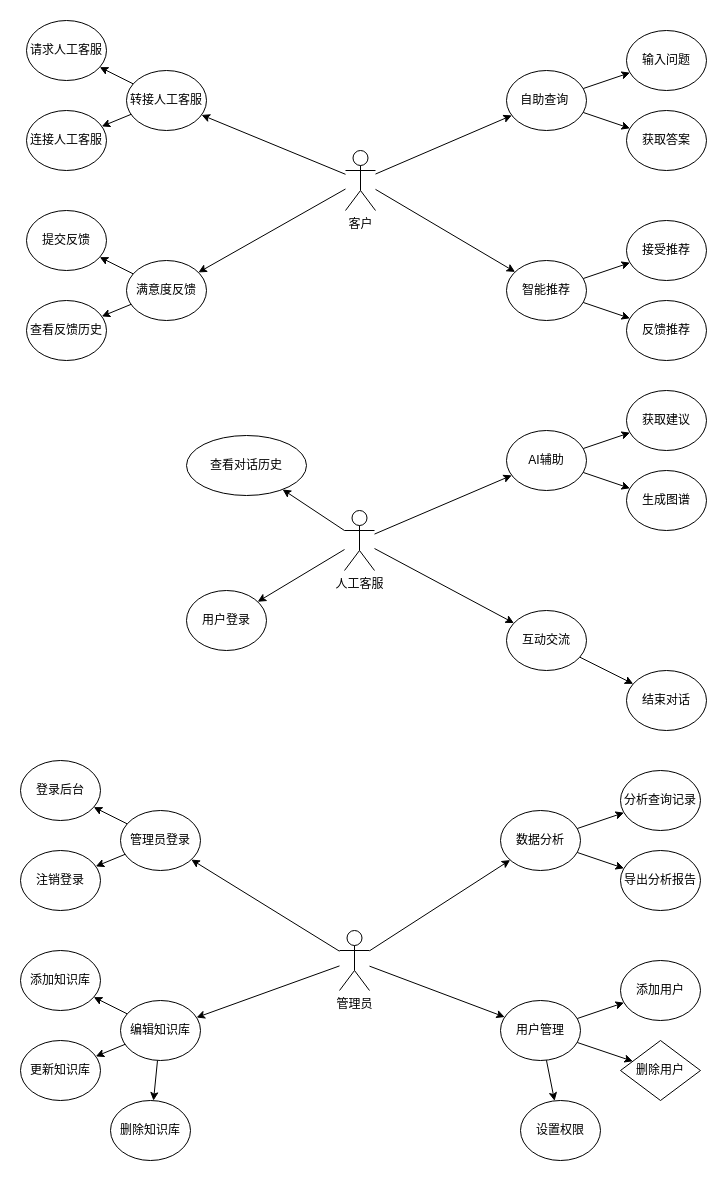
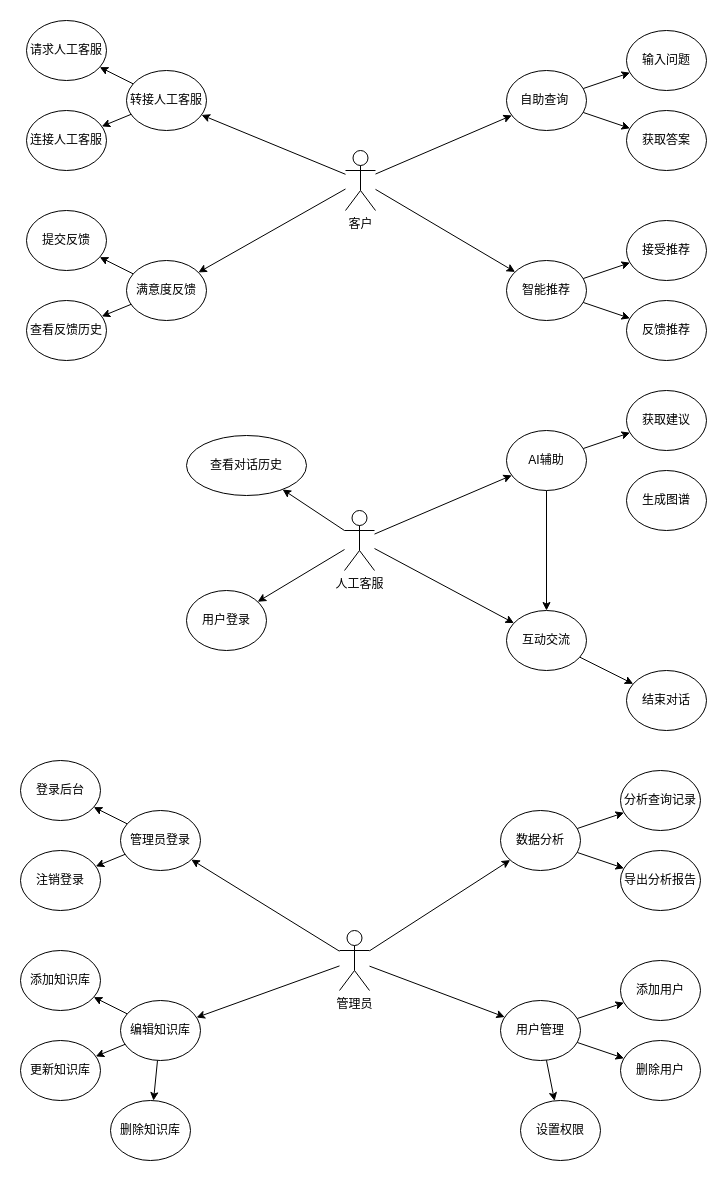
(603, 479) -> (547, 547)
(661, 1071) -> (661, 1071)
